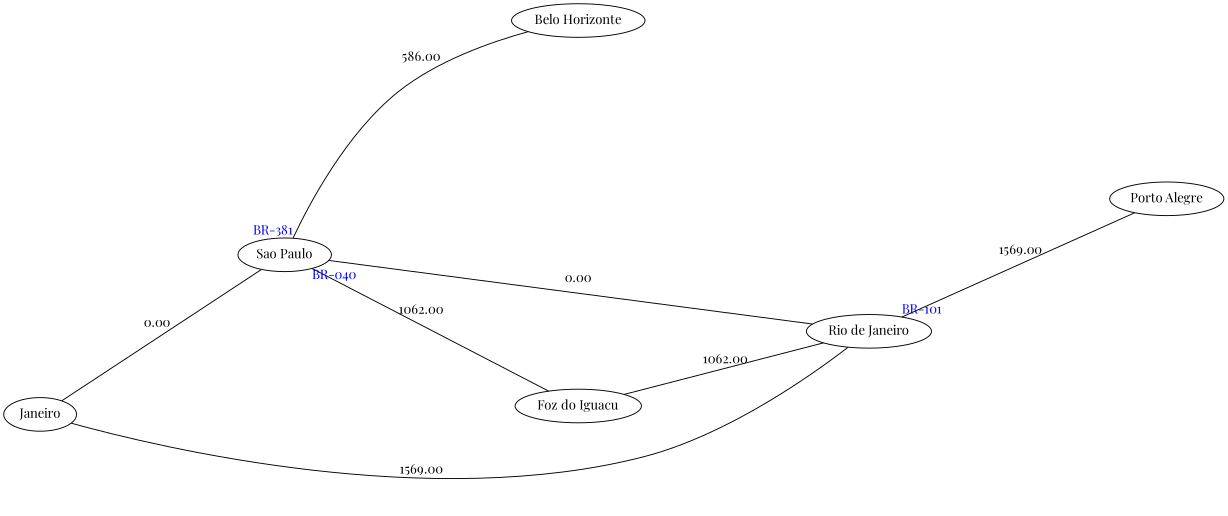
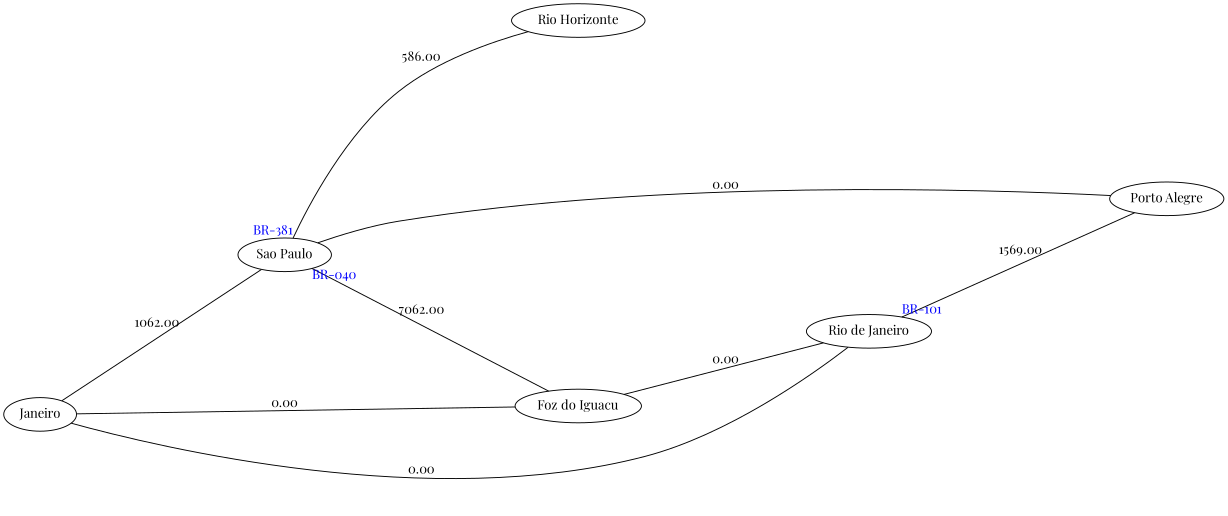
(578, 21) -> (578, 21)
(570, 292) -> (712, 193)
(421, 310) -> (421, 310)
(157, 323) -> (157, 323)
(726, 360) -> (726, 360)
none -> (296, 410)
(421, 470) -> (421, 470)
